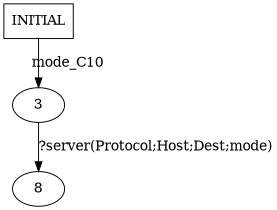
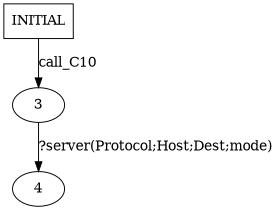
(68, 63) -> (68, 63)
(39, 189) -> (39, 189)
